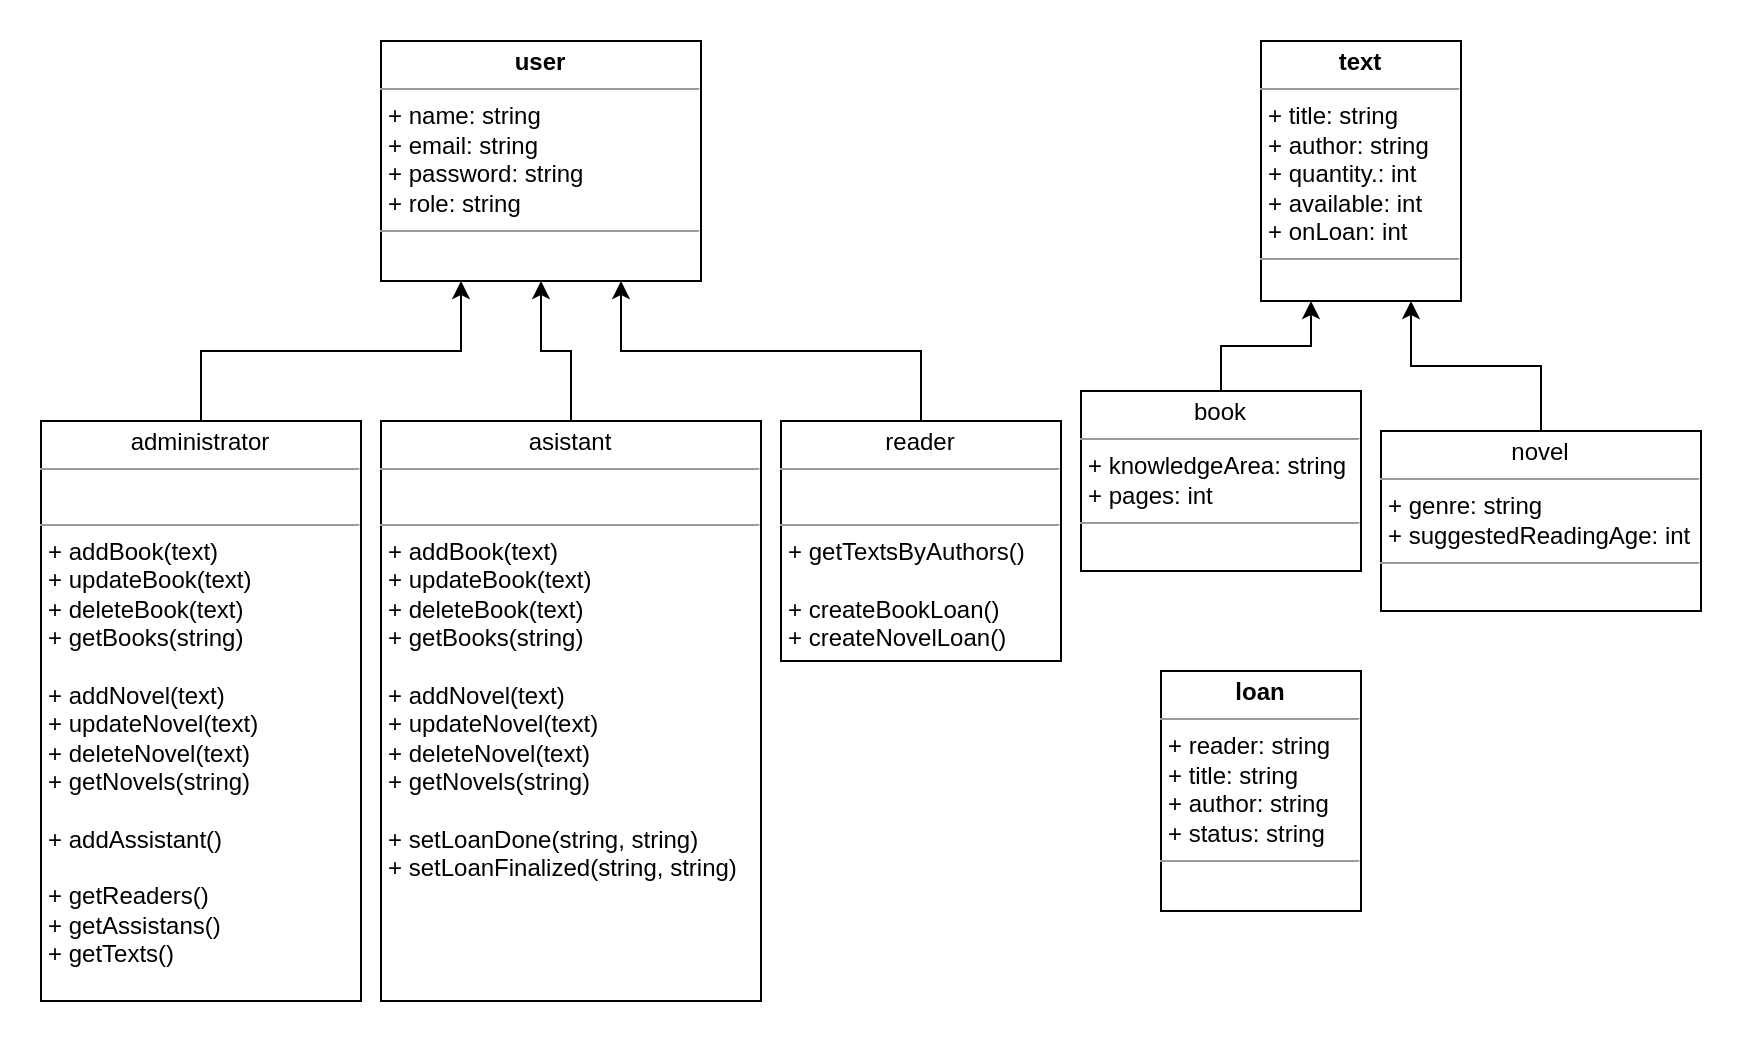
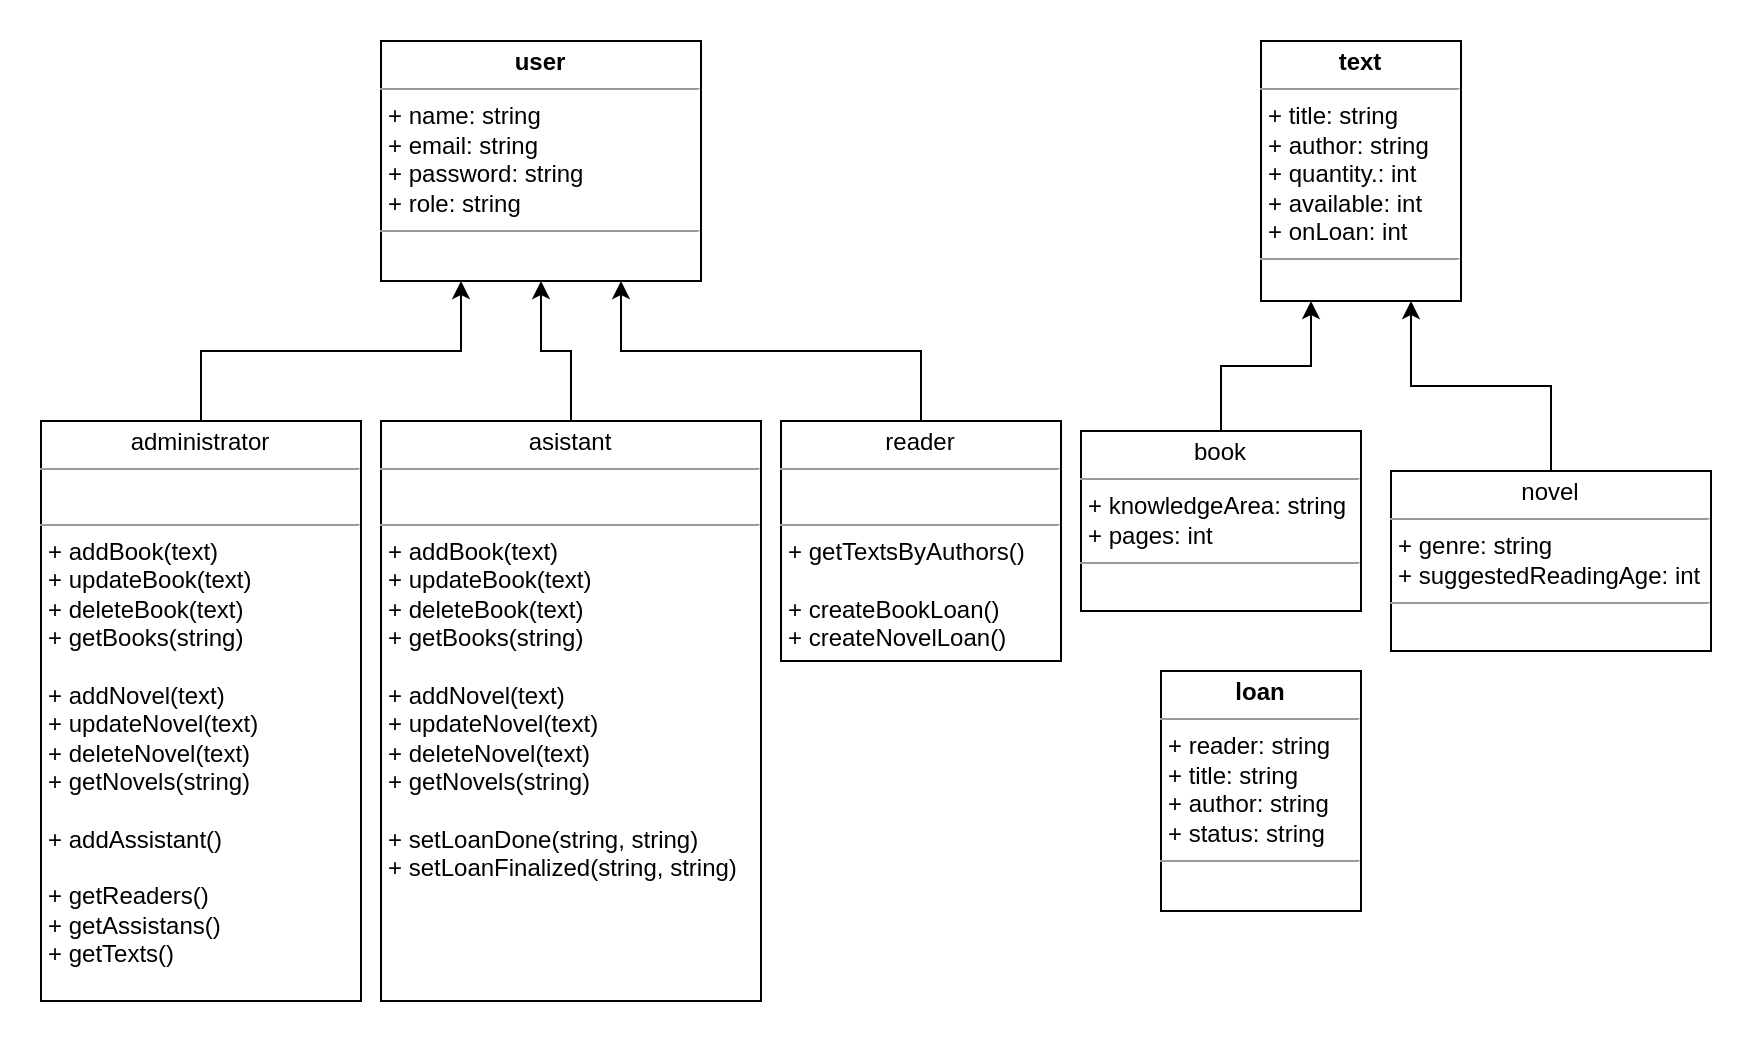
(1221, 481) -> (1221, 521)
(1541, 521) -> (1551, 561)
